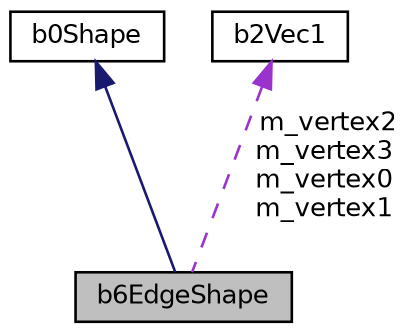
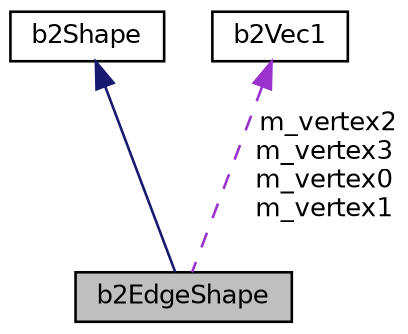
(87, 36) -> (87, 36)
(184, 297) -> (184, 297)
